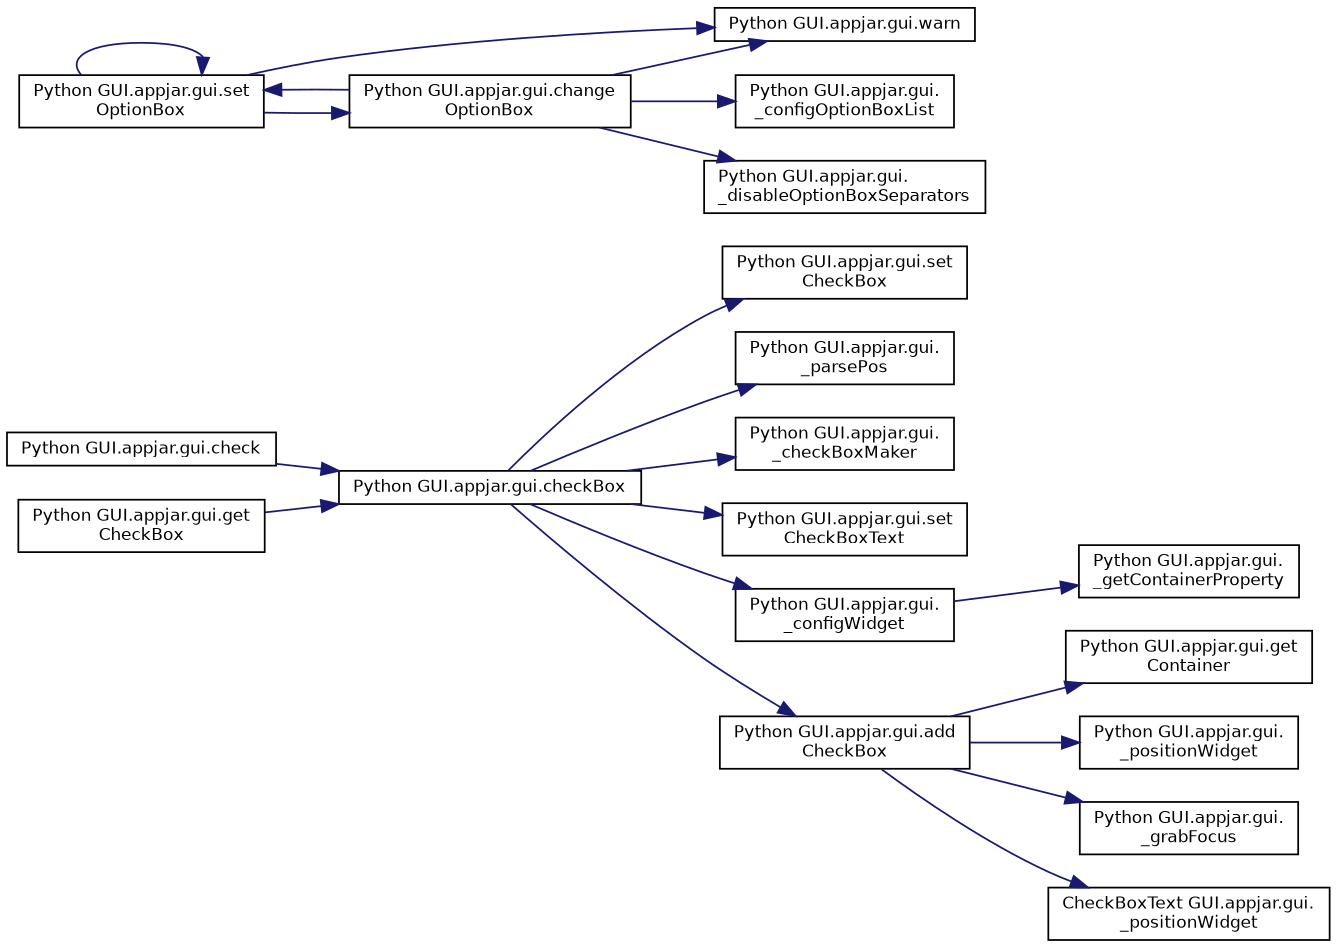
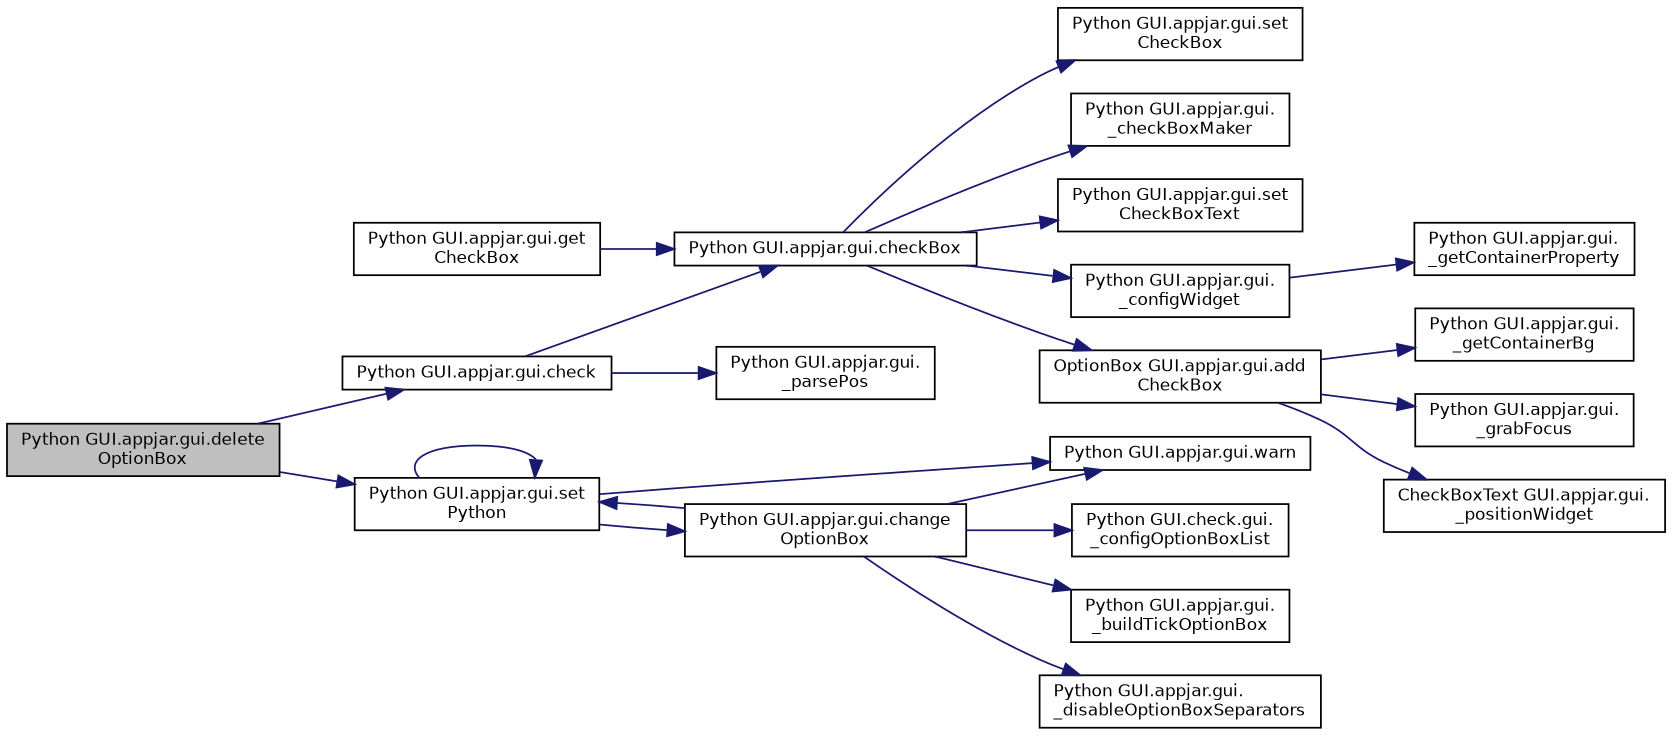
(142, 101) -> (477, 504)
(845, 101) -> (1180, 530)
(634, 428) -> (655, 373)
none -> (143, 450)
none -> (1180, 616)
(1189, 657) -> none
(845, 743) -> (1180, 377)
(1189, 743) -> (1524, 335)
